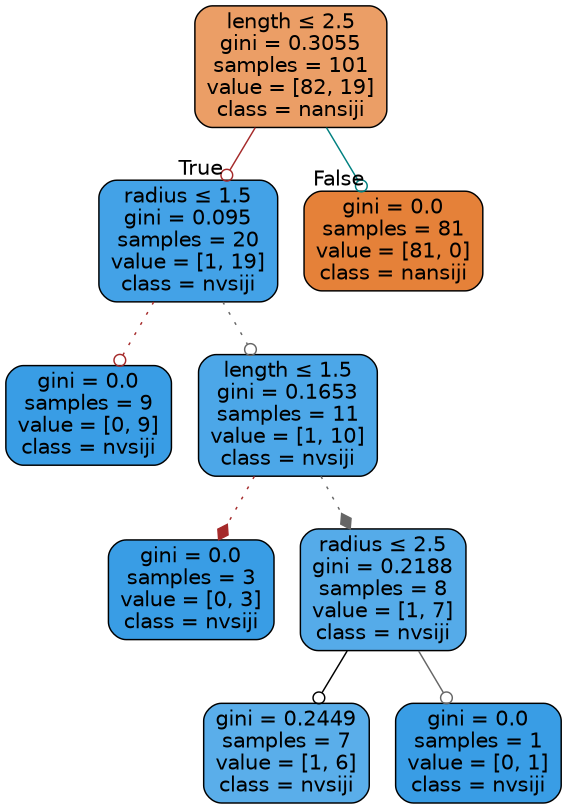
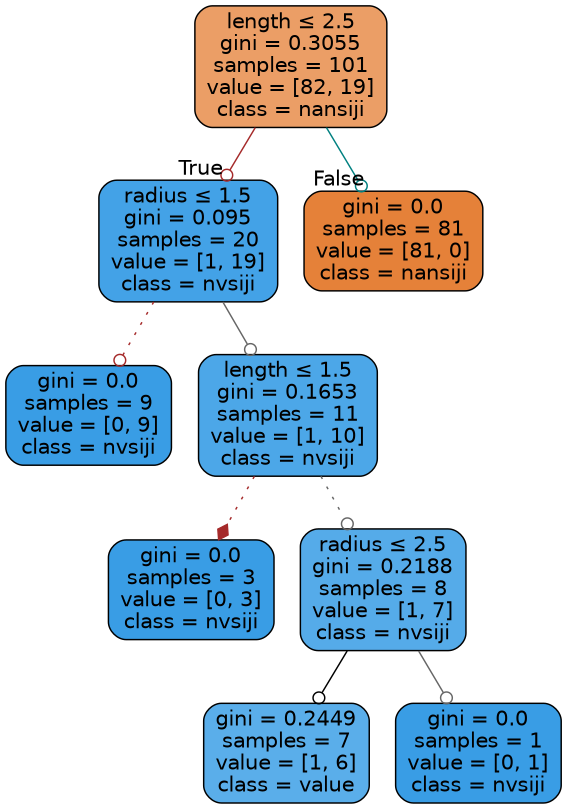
(235, 323) -> (235, 323)
(331, 495) -> (331, 495)
(286, 785) -> (286, 785)
